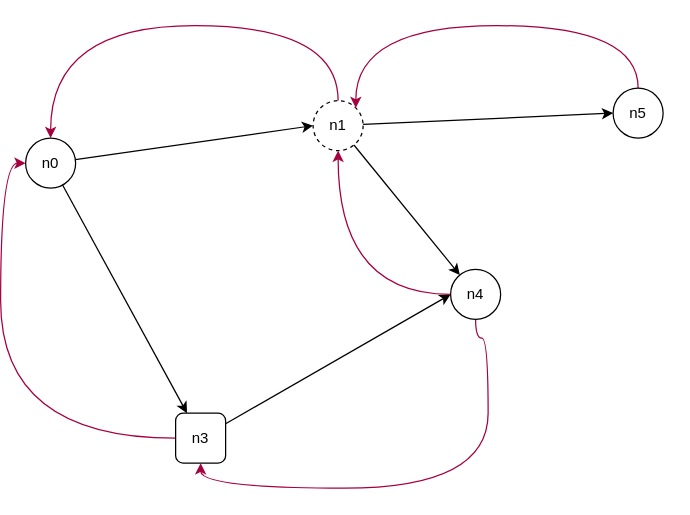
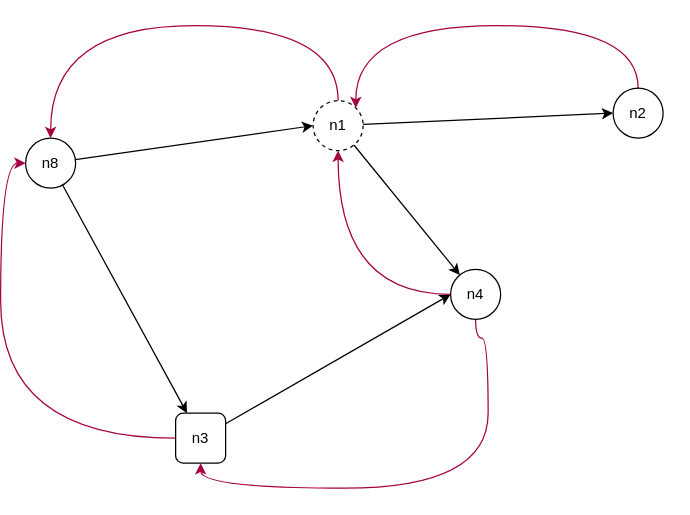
(638, 113) -> (638, 113)
(51, 163) -> (51, 163)
